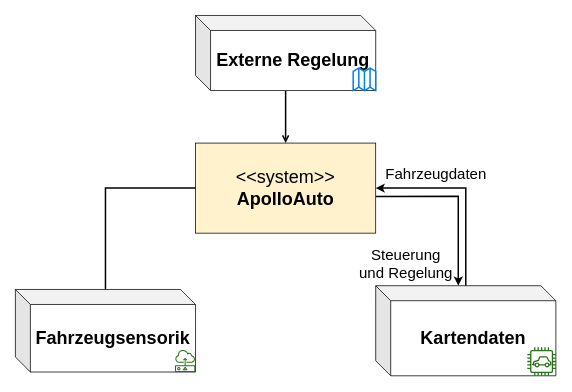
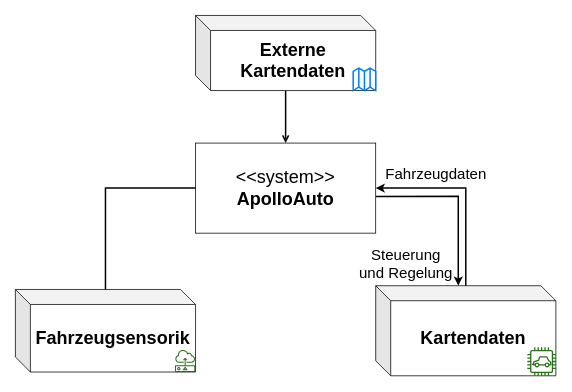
(293, 60) -> (293, 60)
(285, 188) -> (285, 188)
